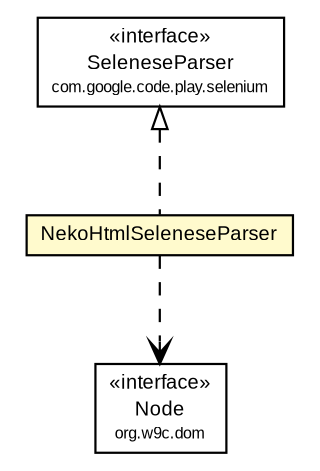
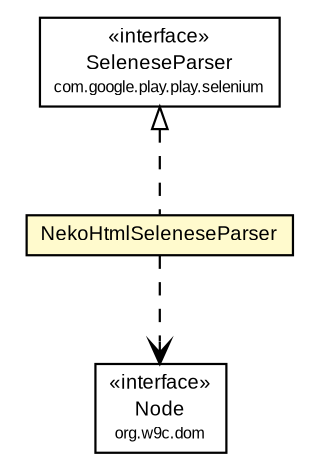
(161, 88) -> (160, 88)
